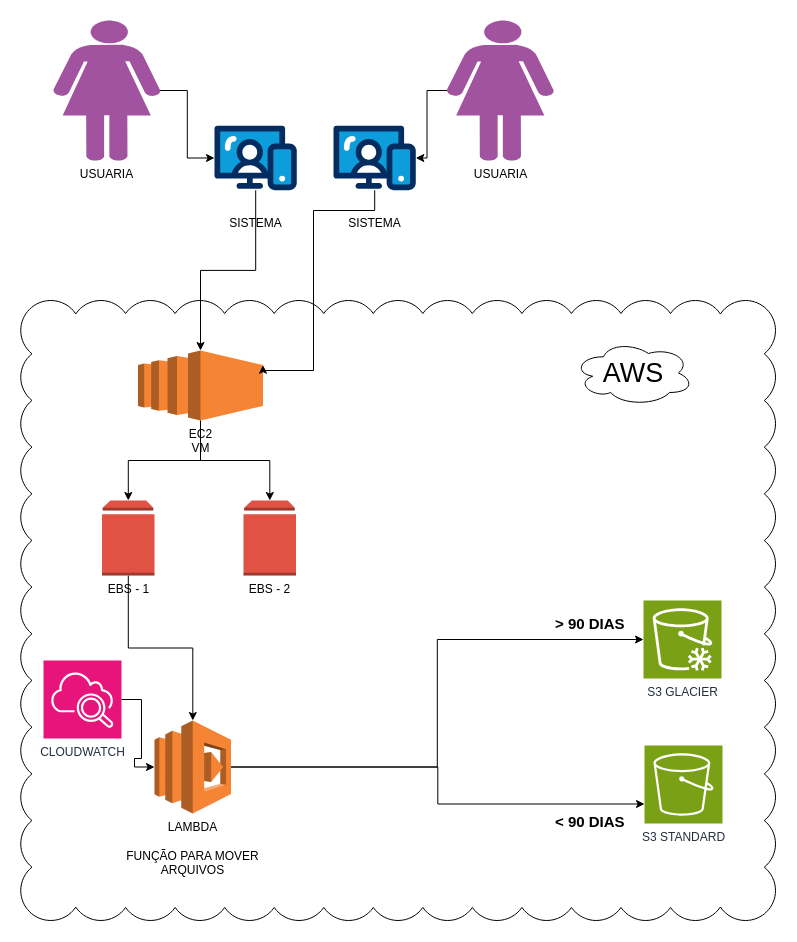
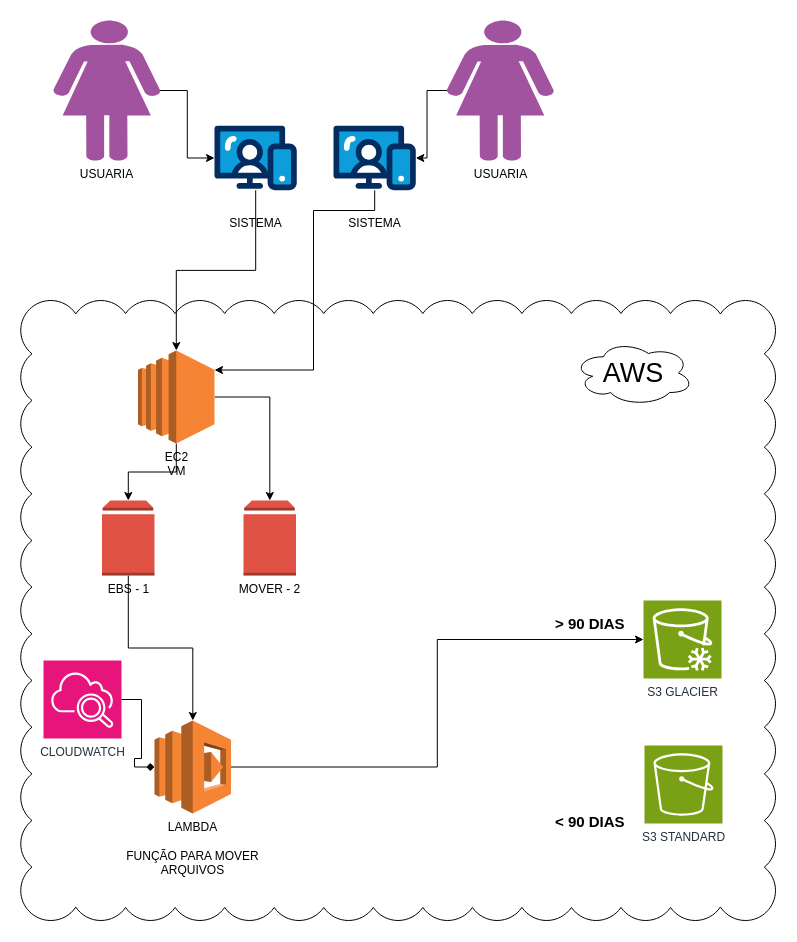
(201, 386) -> (176, 397)
(270, 590) -> (270, 590)
(146, 767) -> (145, 767)
(520, 804) -> none
